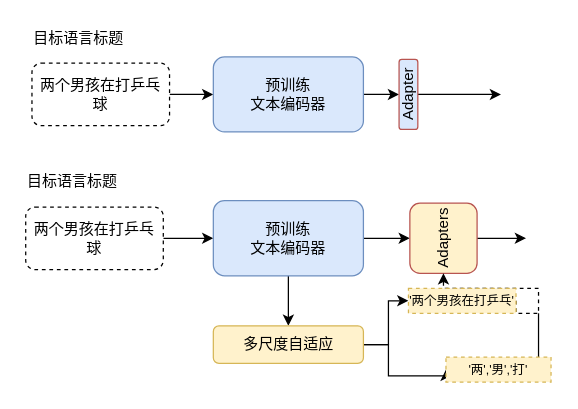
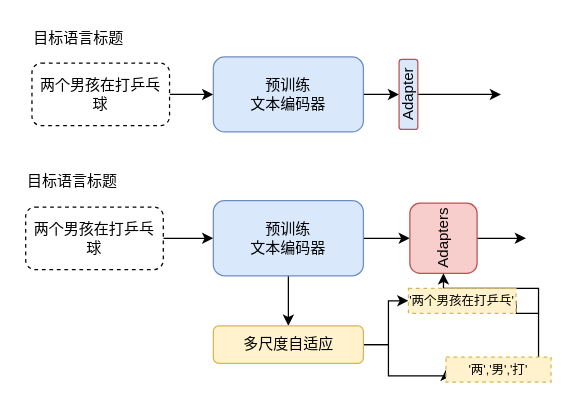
(443, 238) -> (443, 238)
(538, 305) -> (538, 305)
